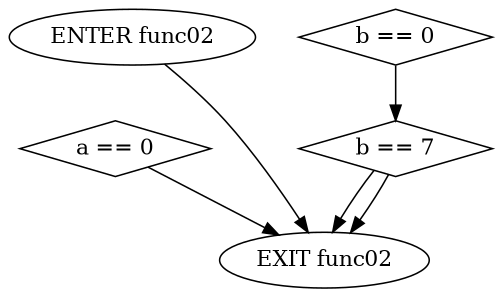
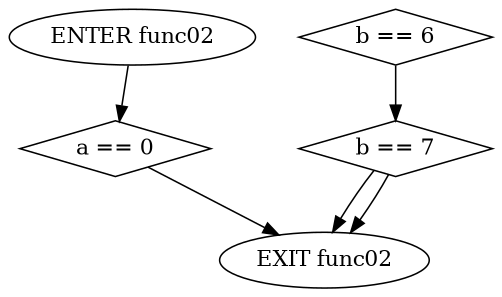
(396, 37) -> (396, 37)
(239, 136) -> (125, 86)
